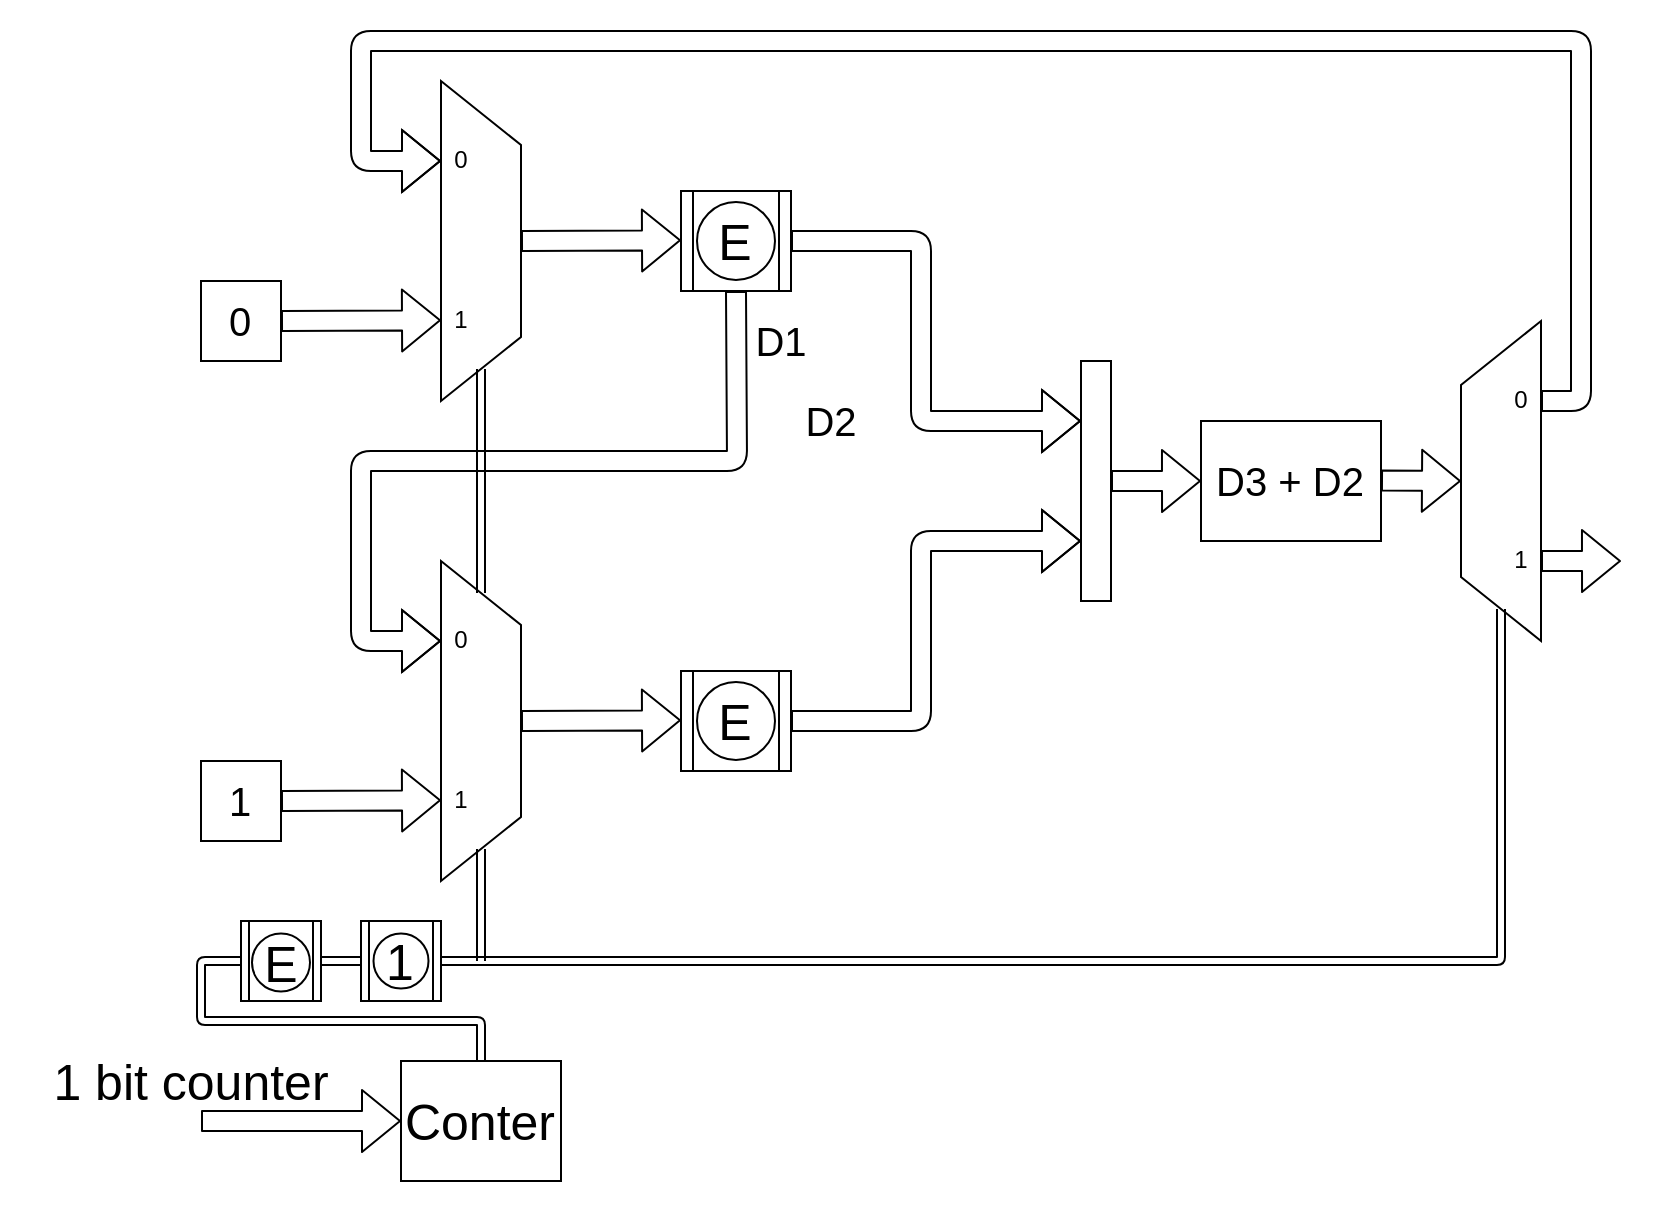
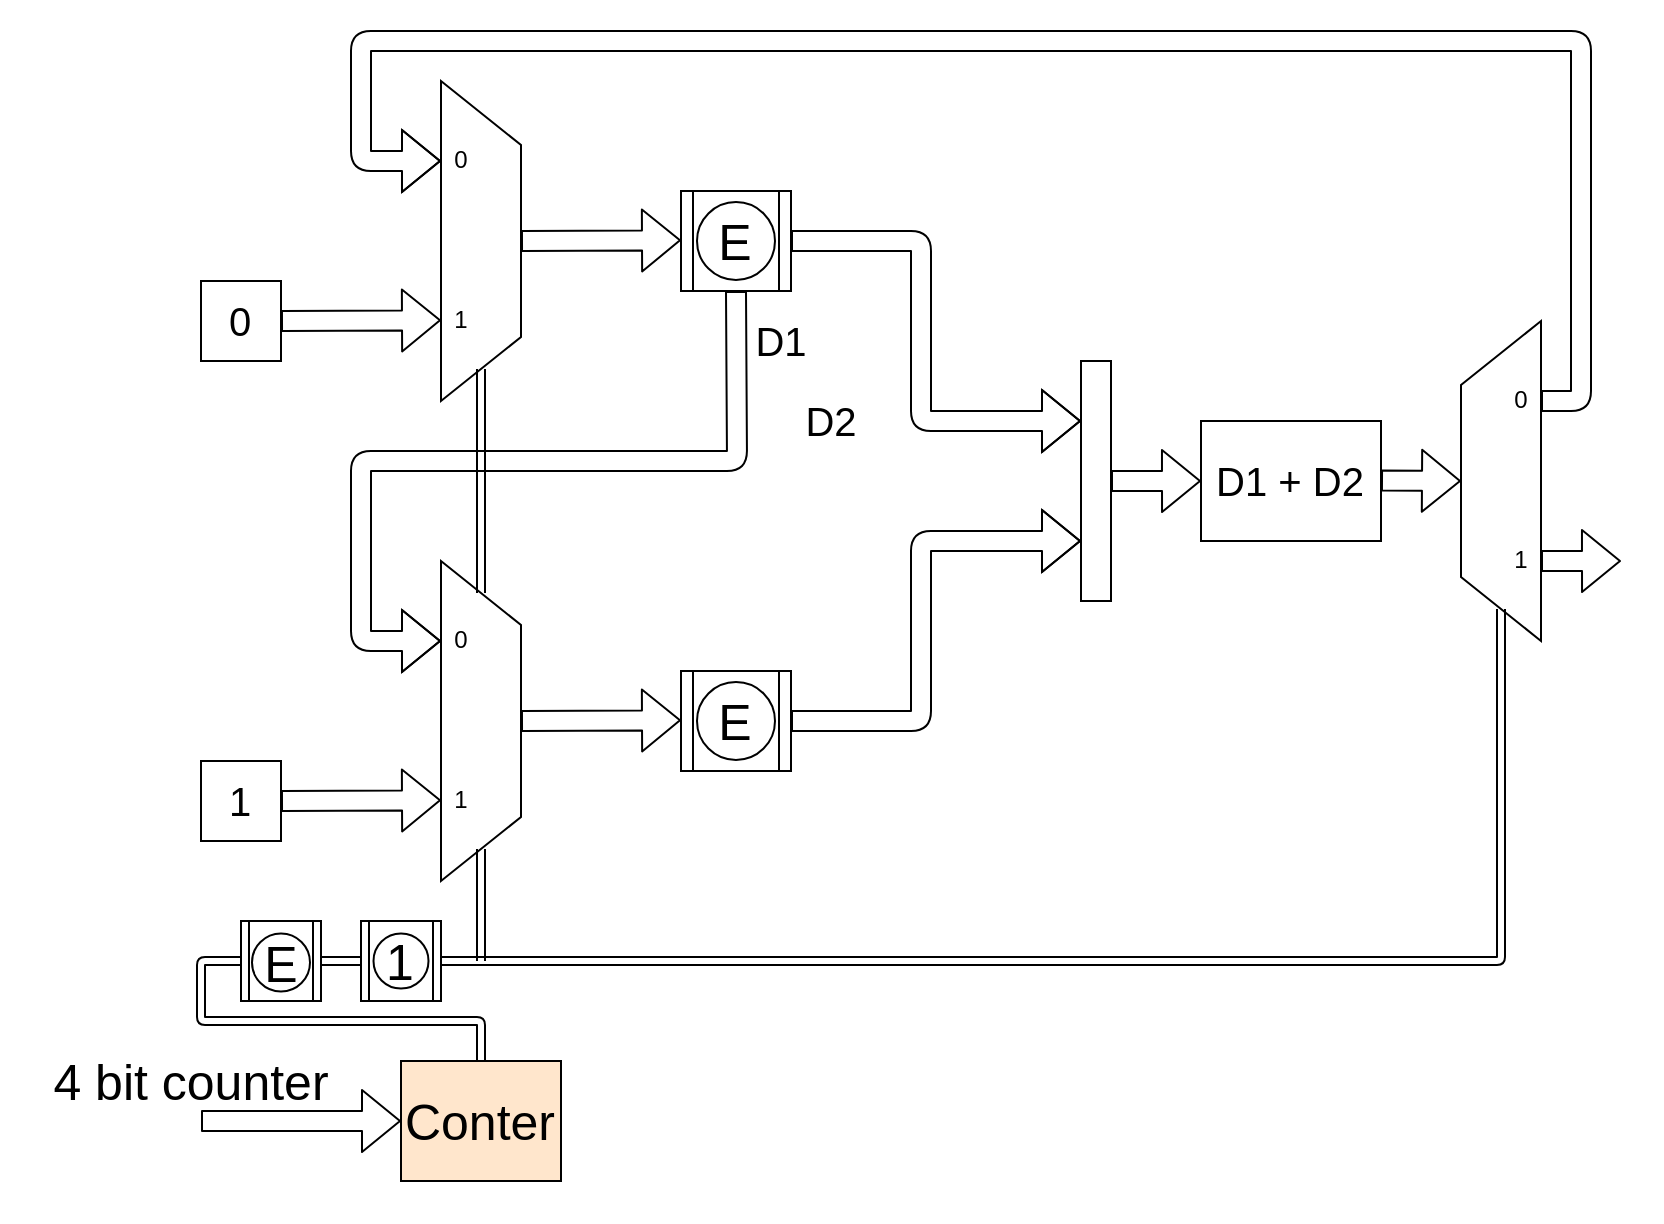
(1291, 481) -> (1291, 481)
(192, 1081) -> (192, 1081)
(481, 1121) -> (481, 1121)
